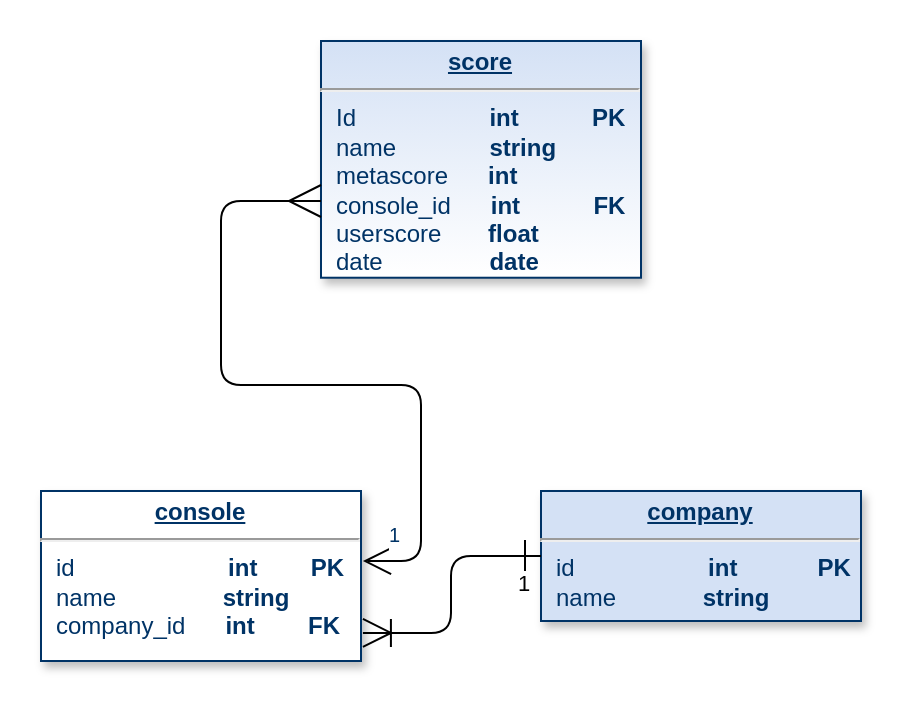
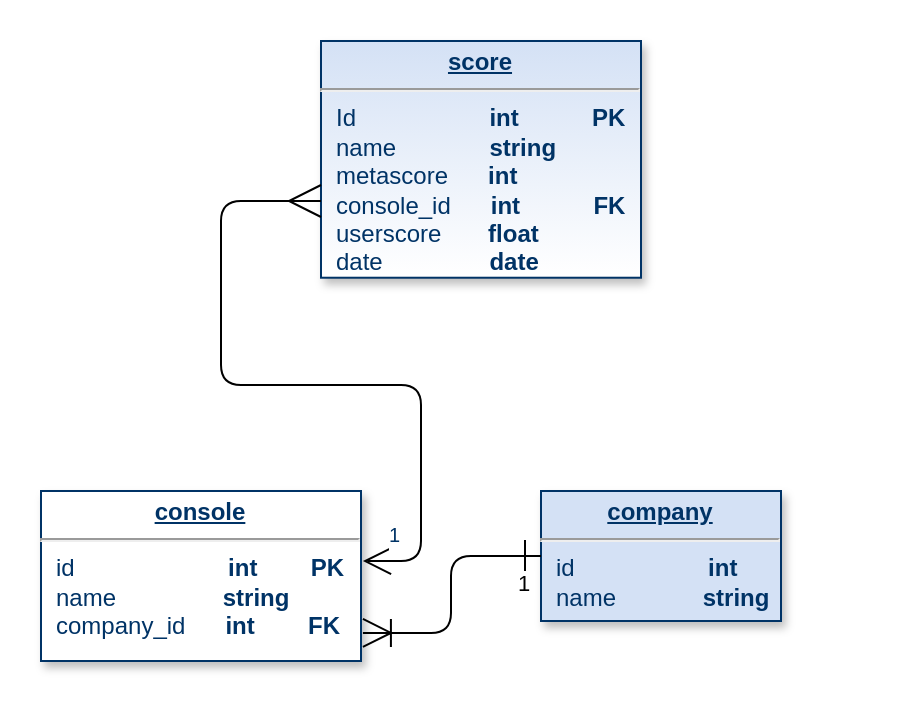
(701, 556) -> (661, 556)
